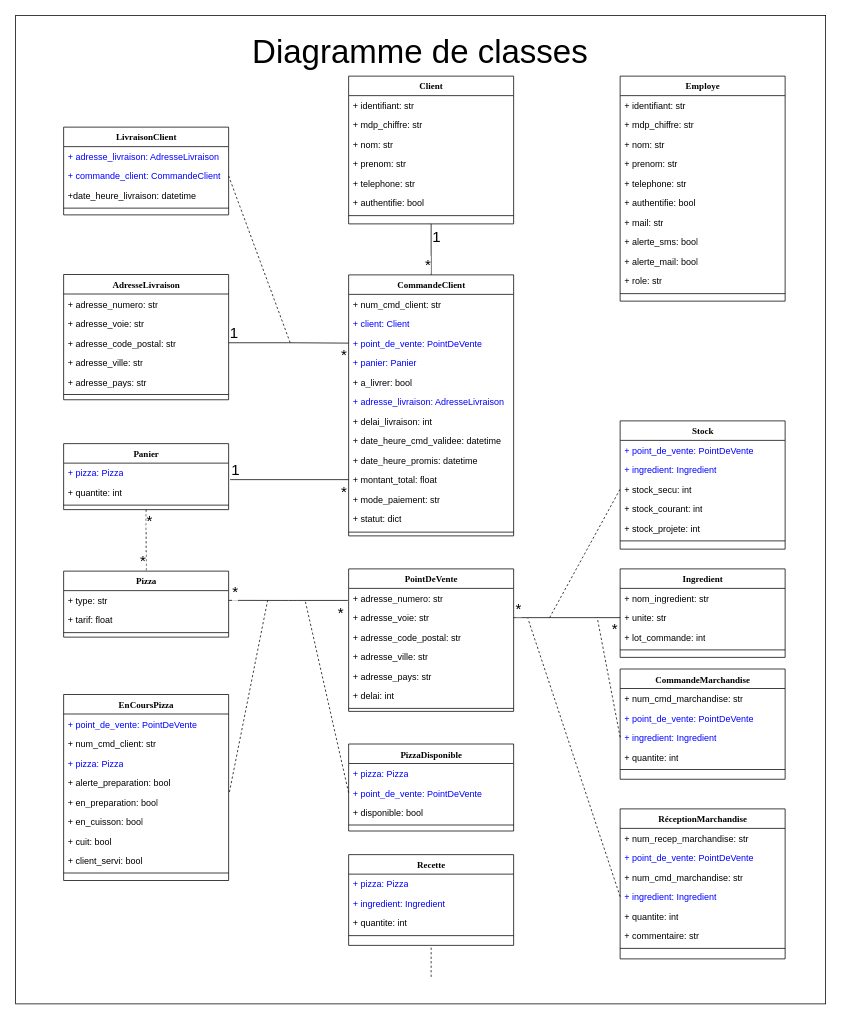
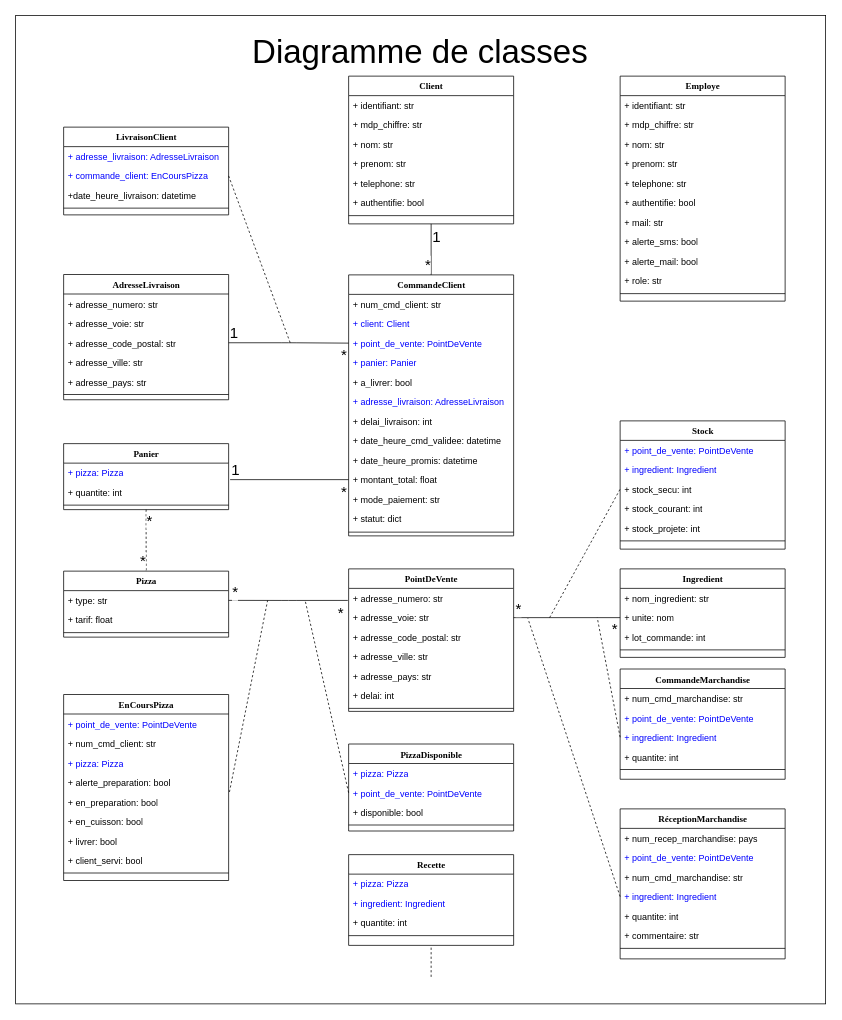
(143, 177) -> (139, 177)
(650, 619) -> (650, 619)
(690, 839) -> (693, 839)
(92, 842) -> (96, 842)
